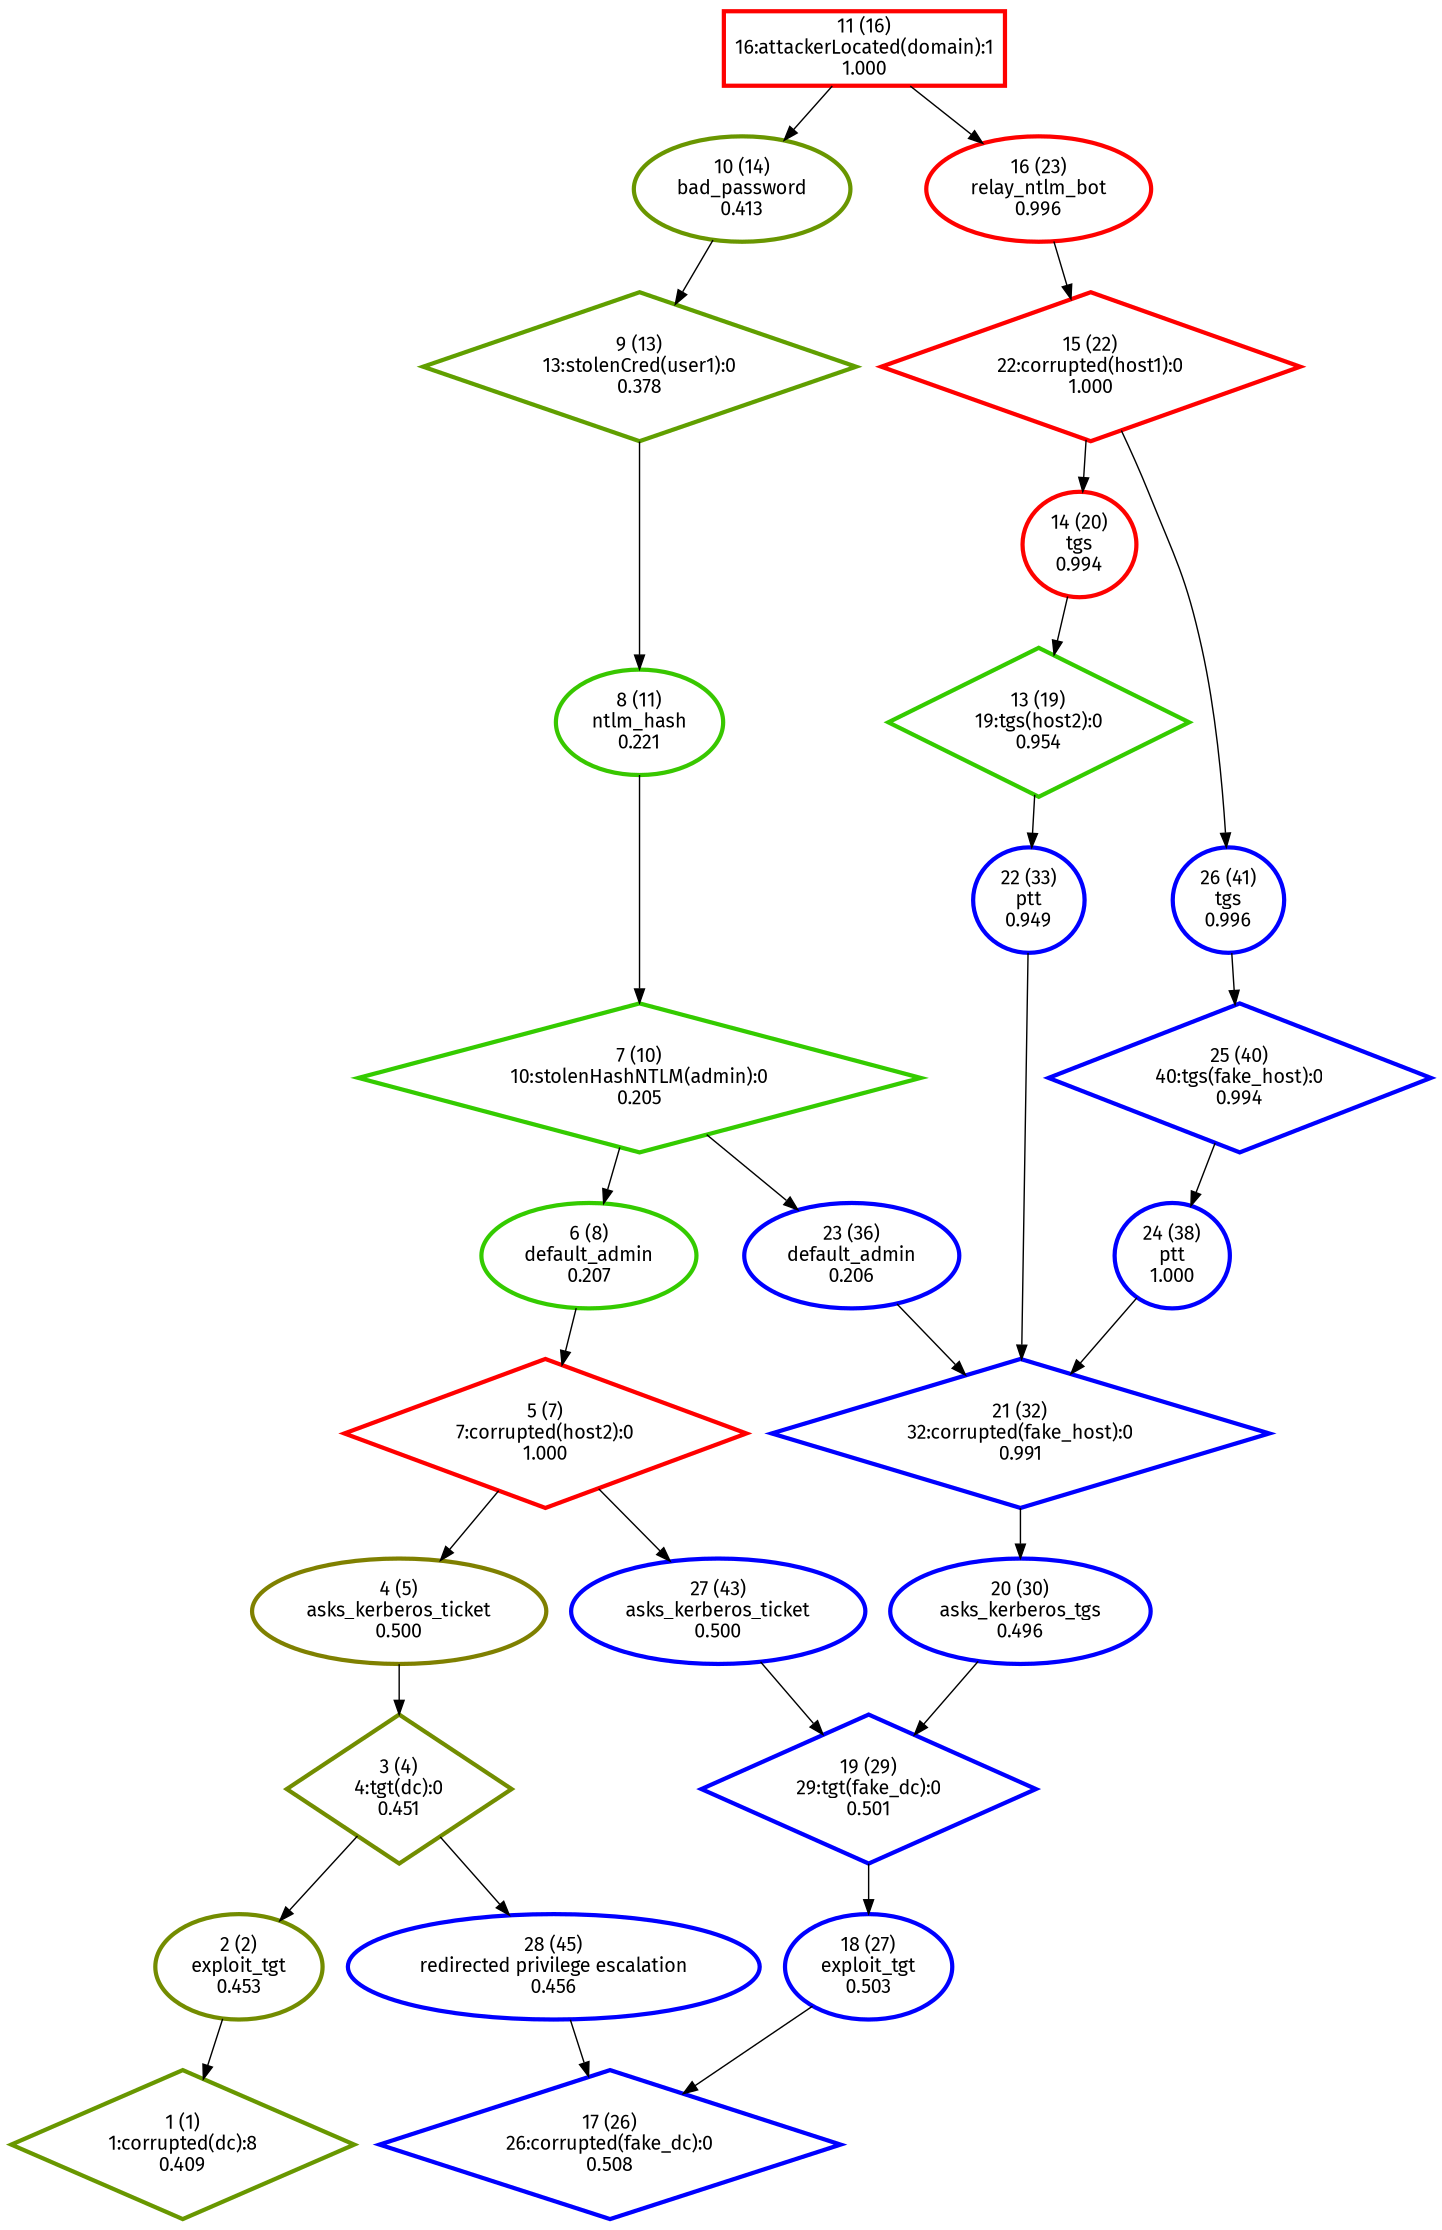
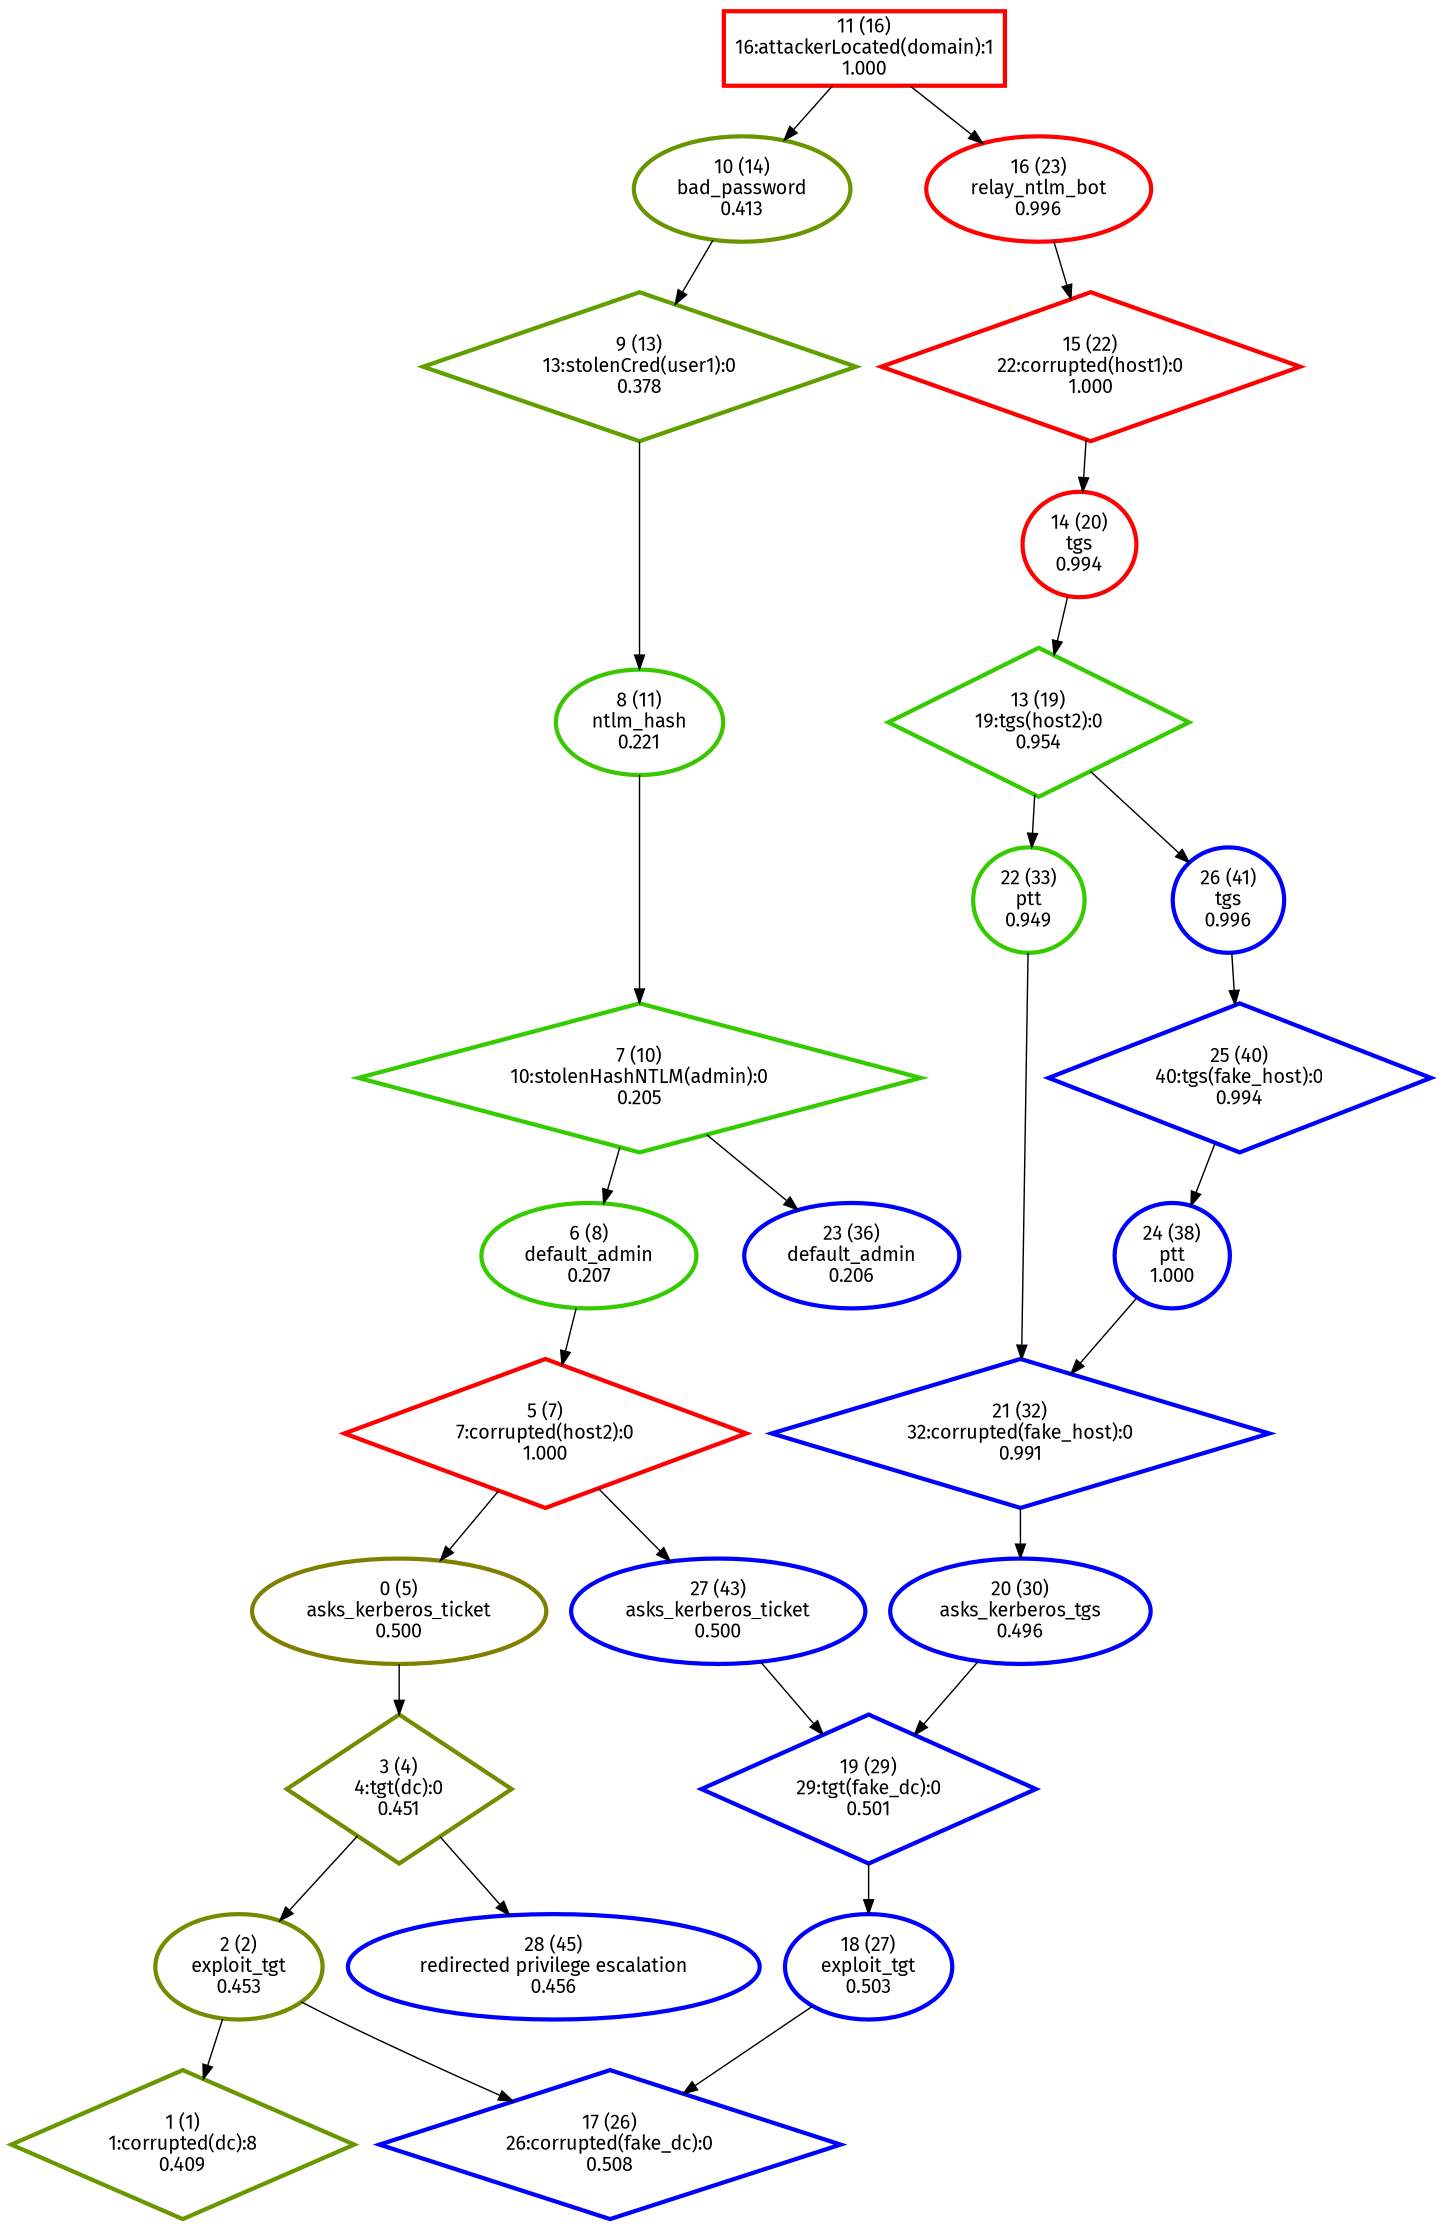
(1197, 626) -> (1135, 812)
(1029, 900) -> (1029, 900)
(926, 1334) -> none
(399, 1611) -> (399, 1611)
(577, 2041) -> (400, 2050)
